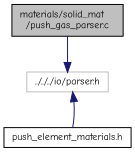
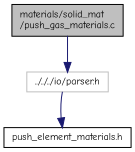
(68, 20) -> (68, 20)
(74, 115) -> (61, 105)
